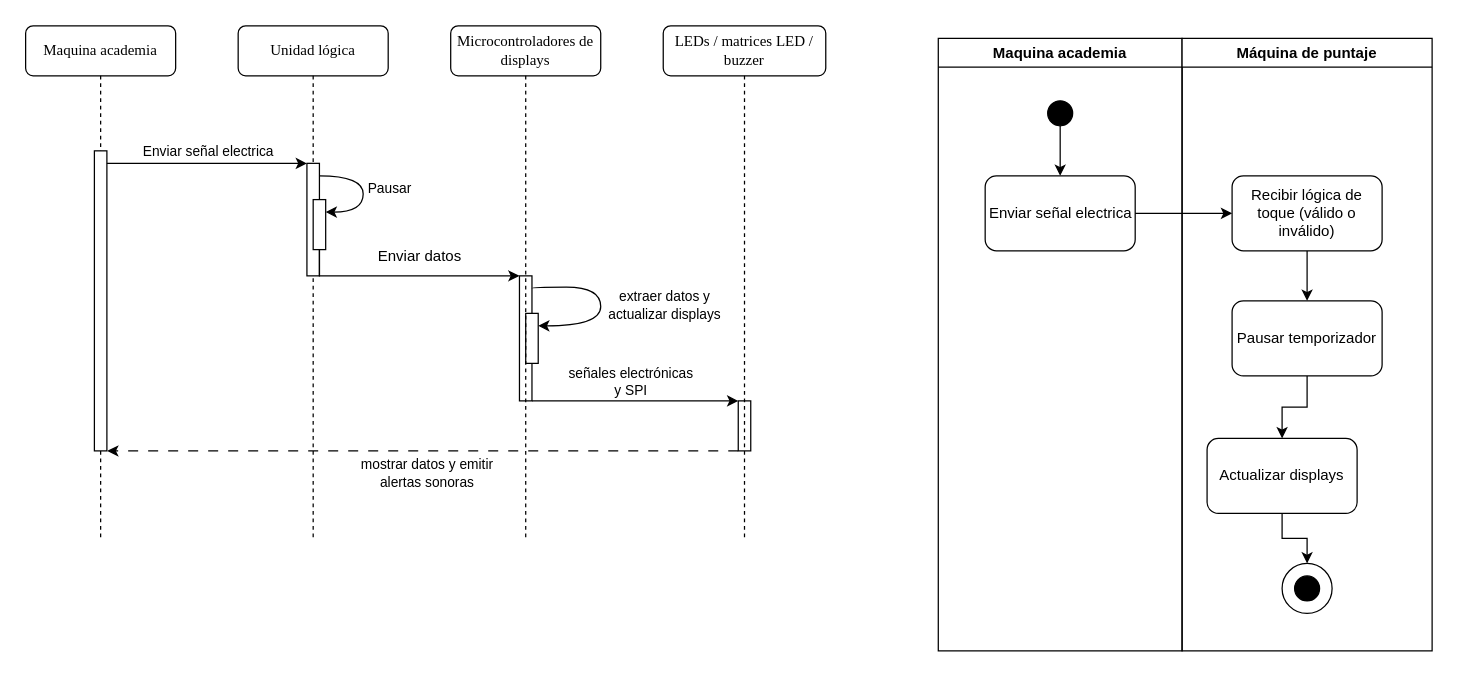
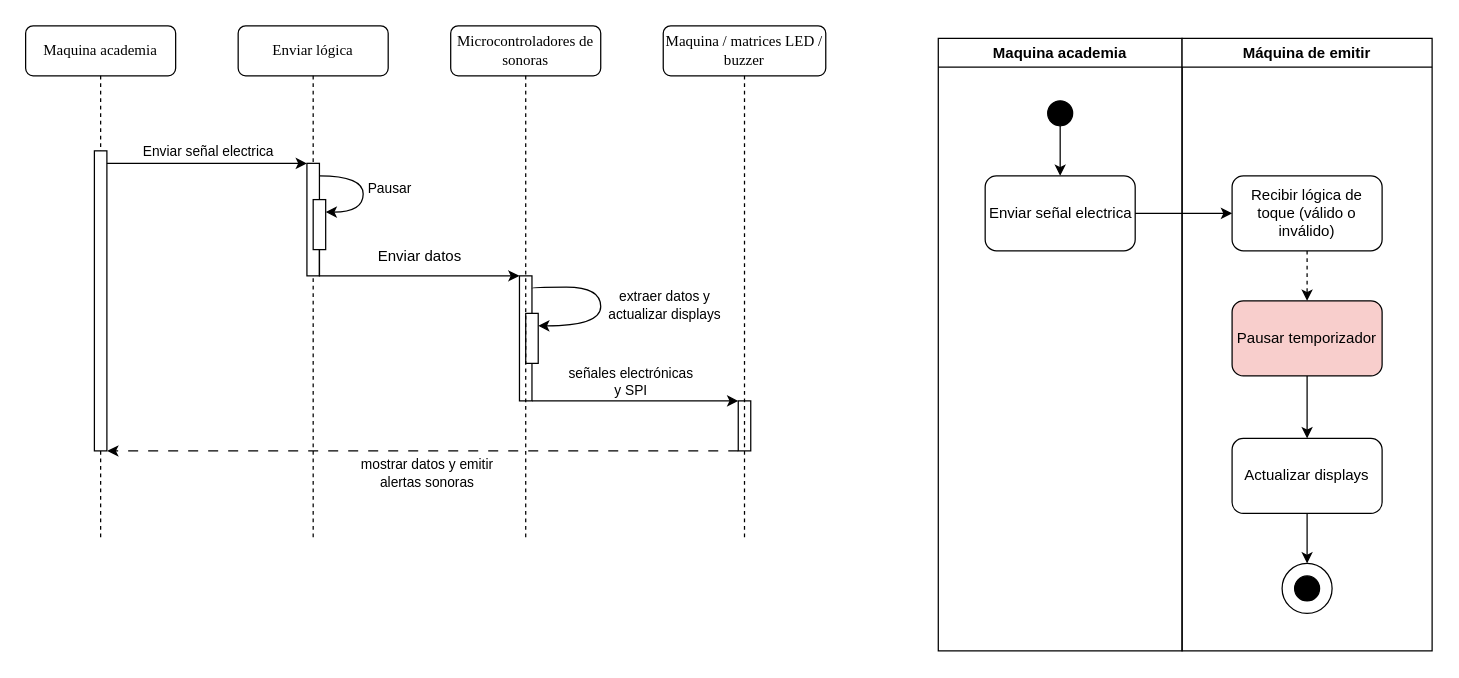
(313, 51) -> (313, 51)
(526, 51) -> (526, 51)
(744, 51) -> (744, 51)
(1307, 53) -> (1307, 53)
(1307, 271) -> (1307, 271)
(1307, 338) -> (1307, 338)
(1282, 476) -> (1307, 476)
